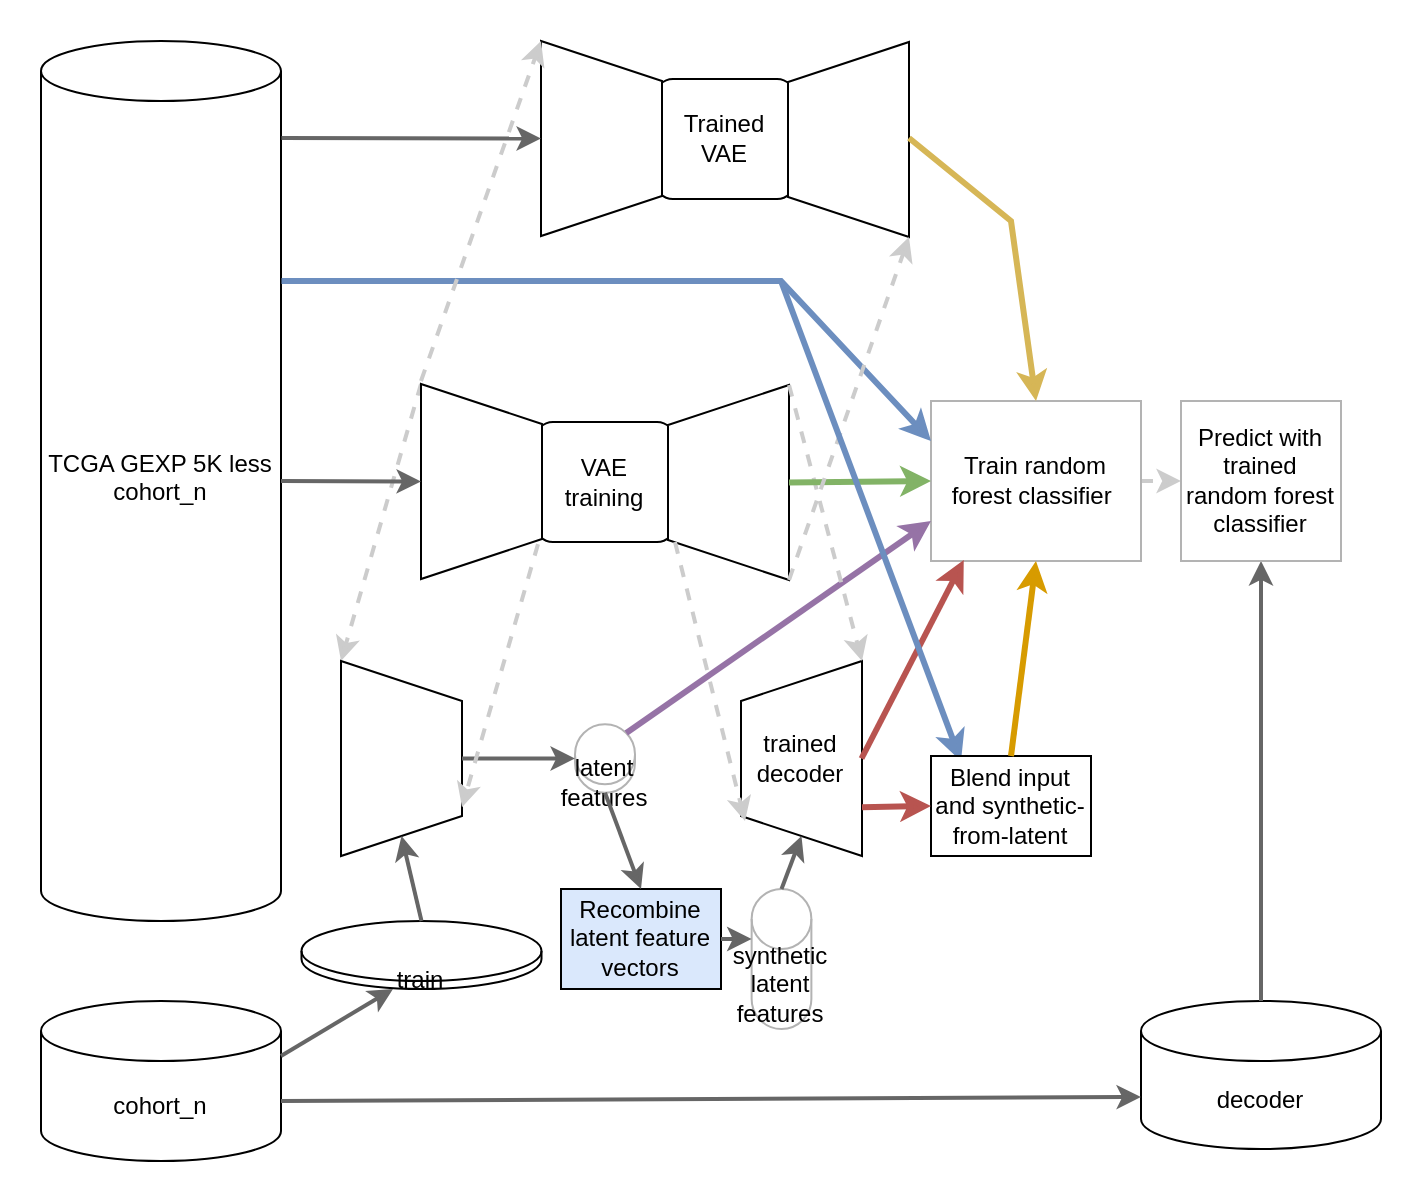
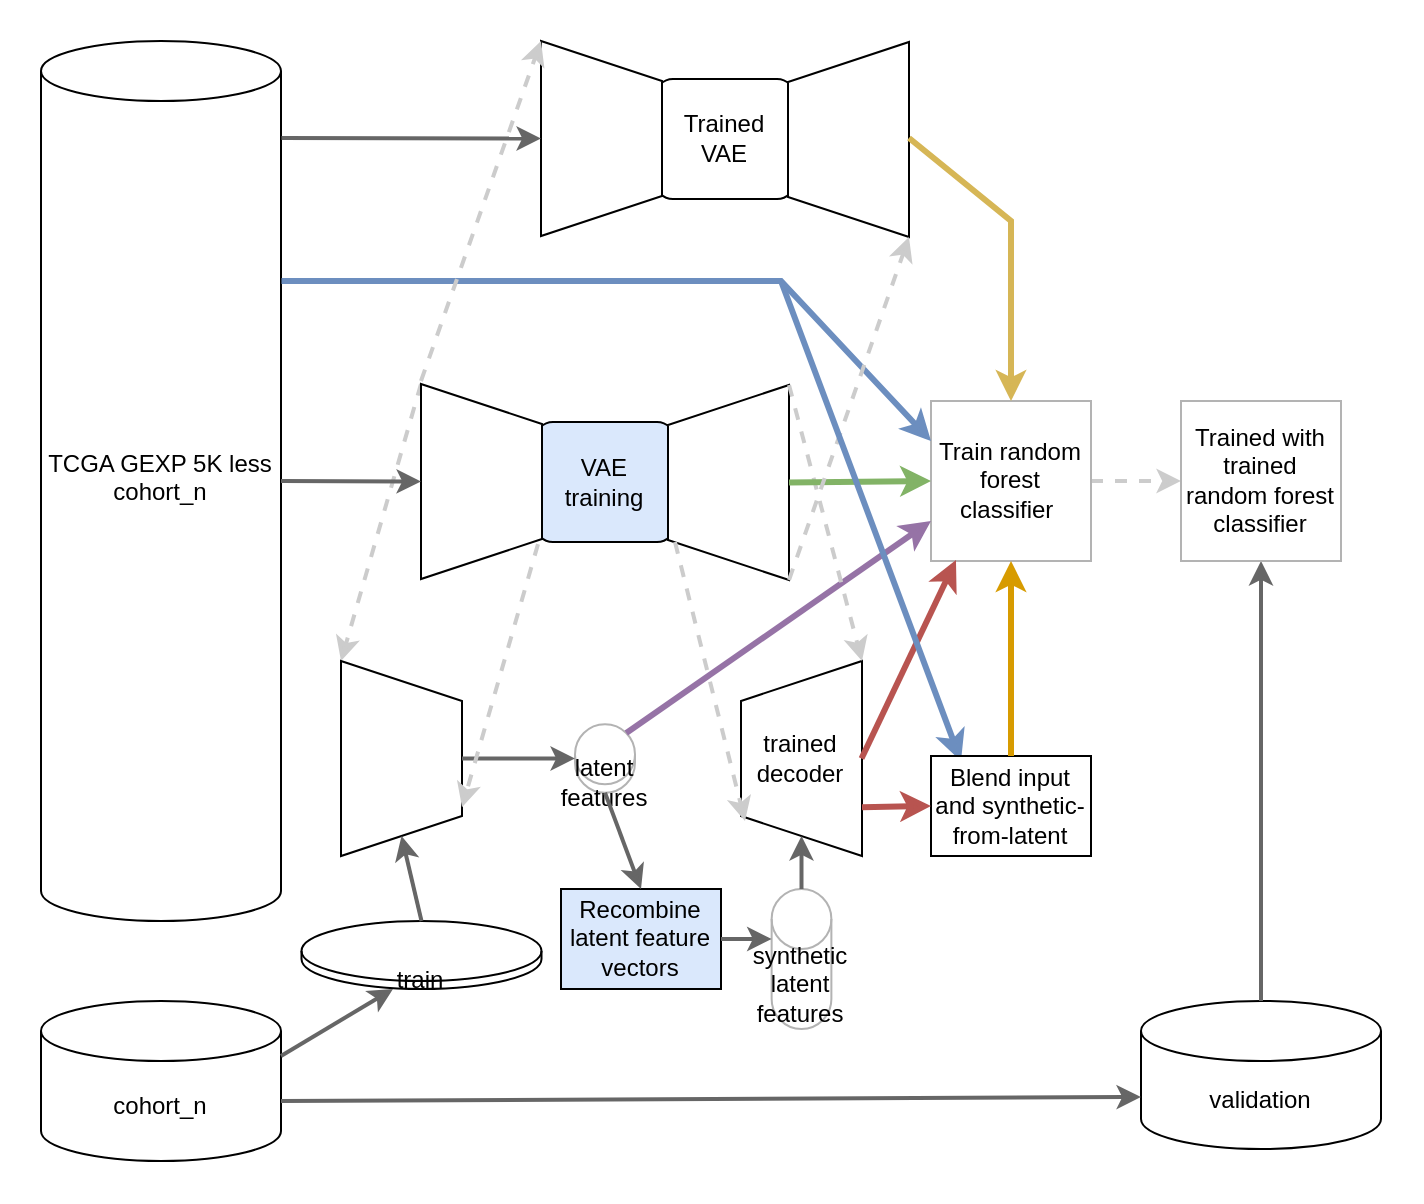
(1036, 481) -> (1011, 481)
(1261, 481) -> (1261, 481)
(605, 482) -> (605, 482)
(782, 959) -> (802, 959)
(1261, 1101) -> (1261, 1101)
